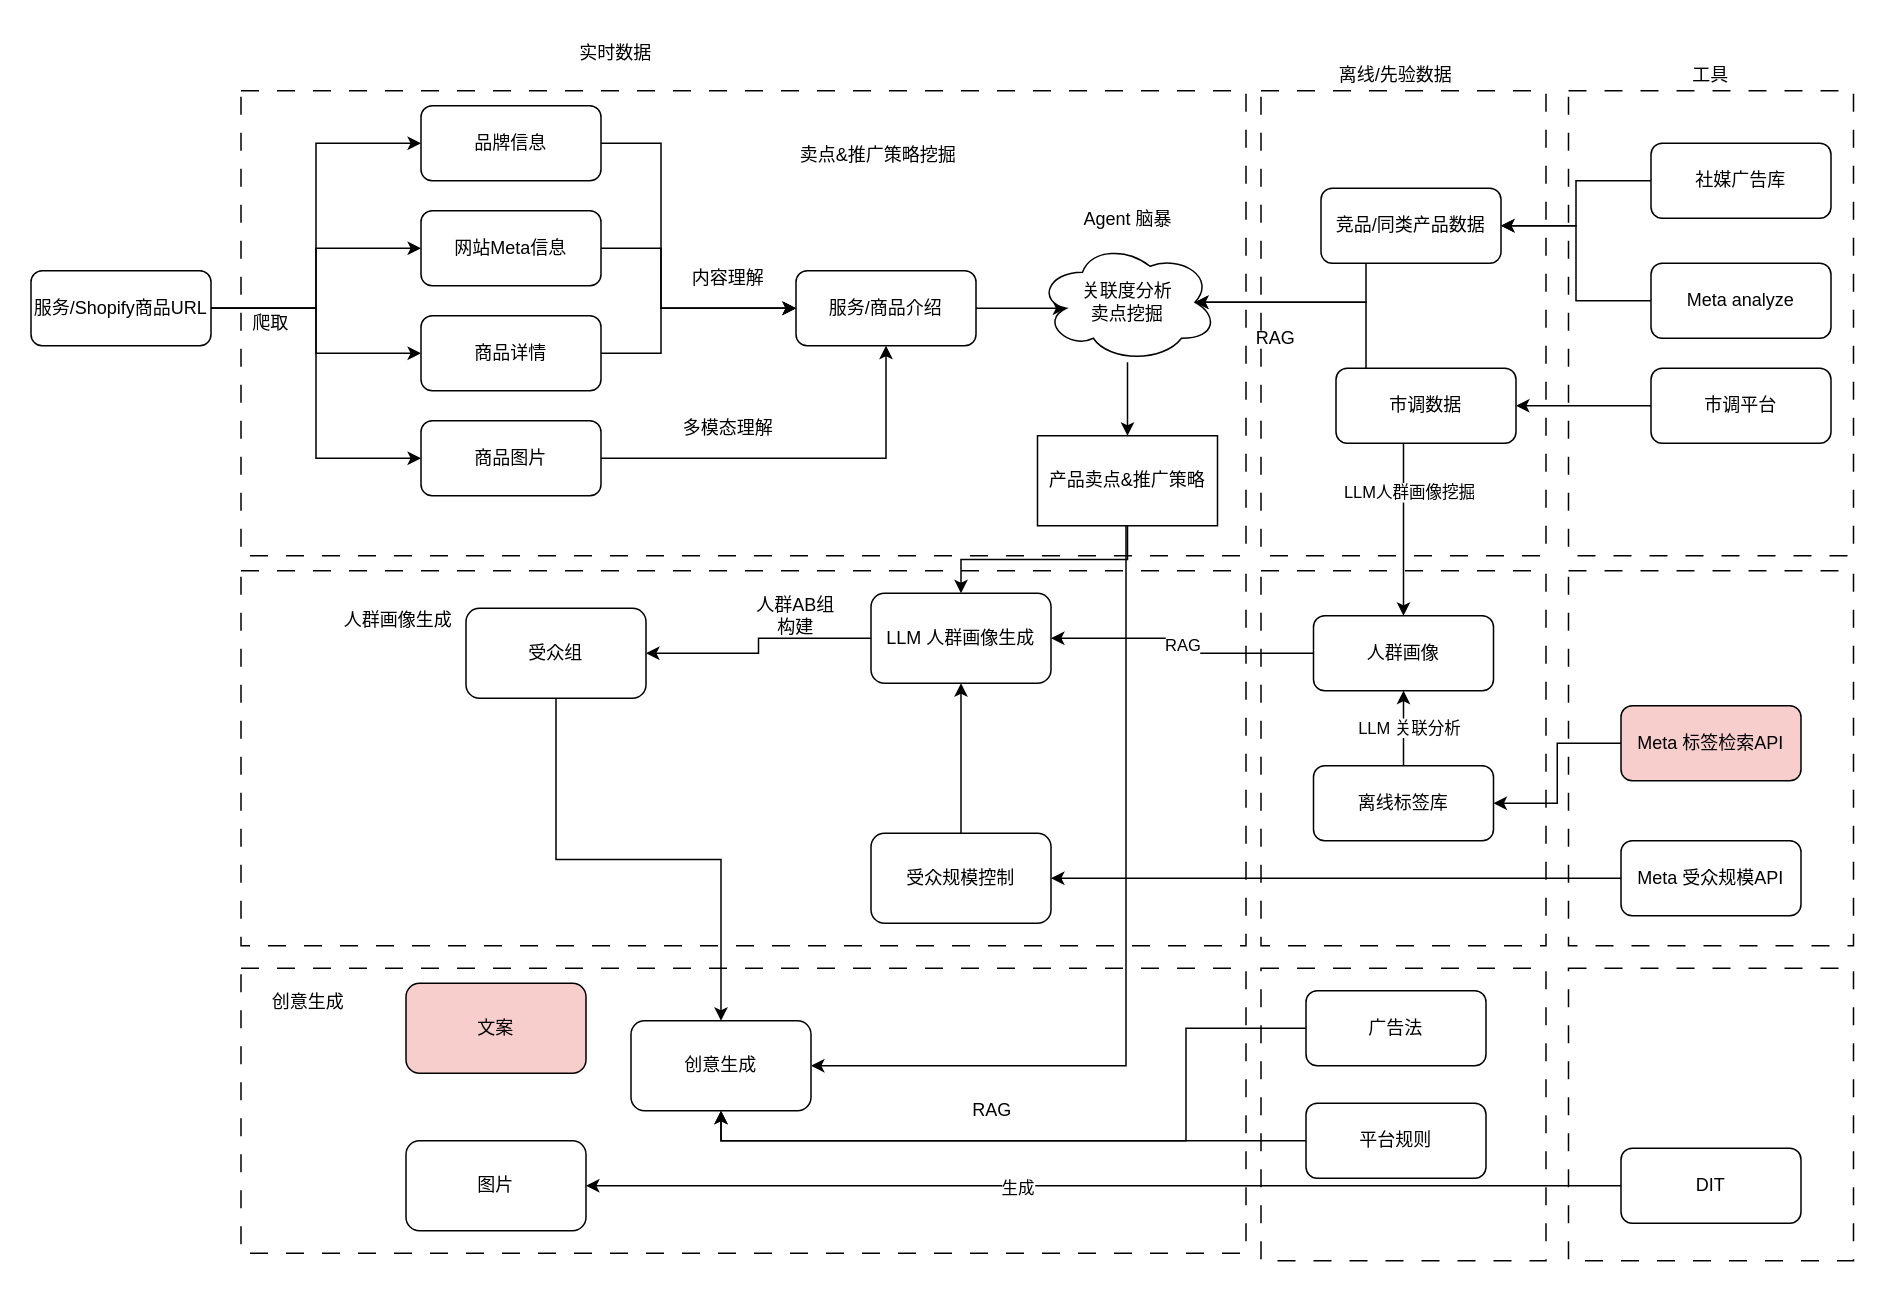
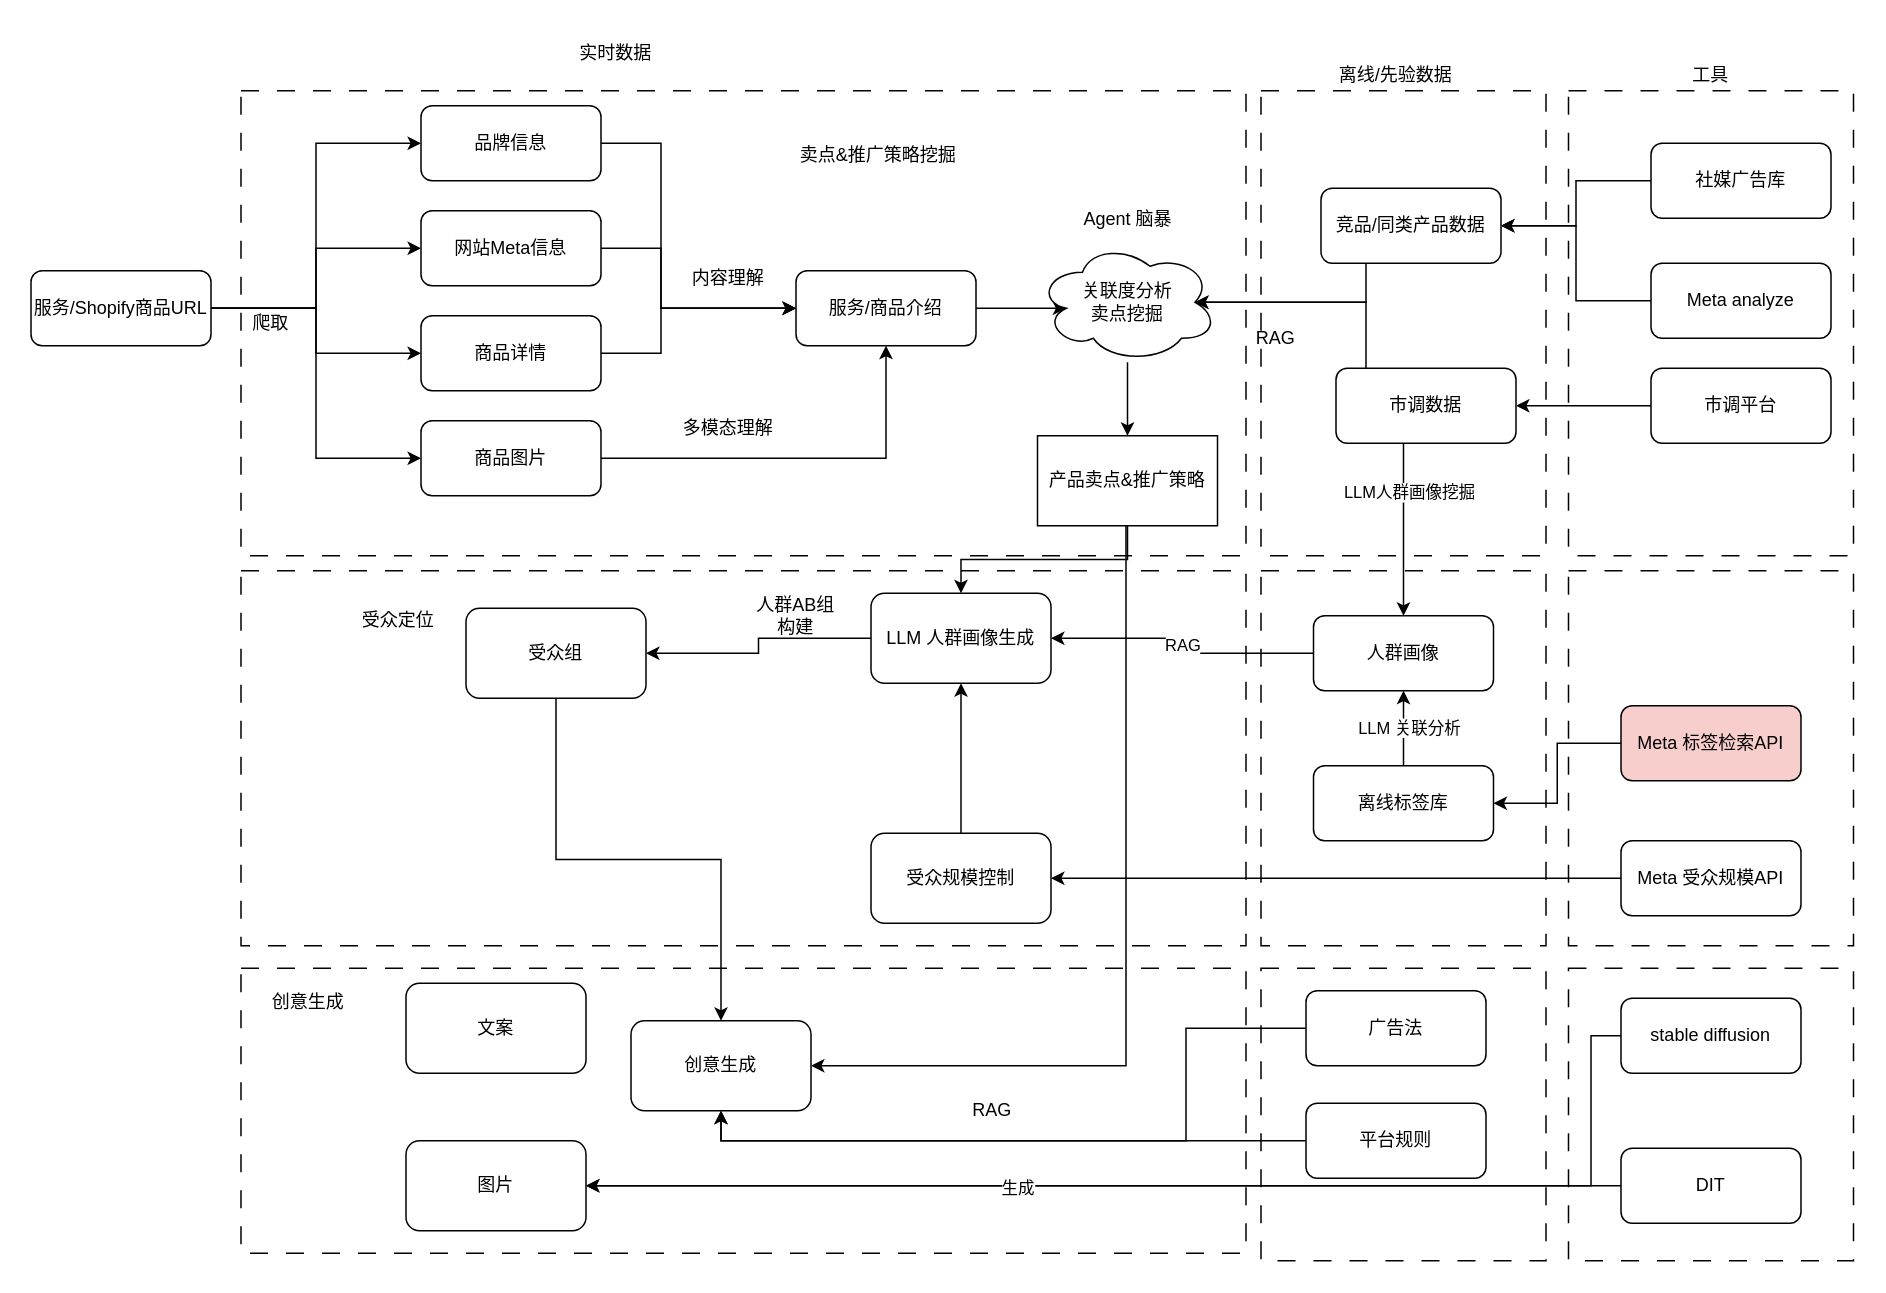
(398, 620) -> (398, 620)
(496, 1028) -> (496, 1028)
none -> (1711, 1036)
none -> (1591, 1094)
